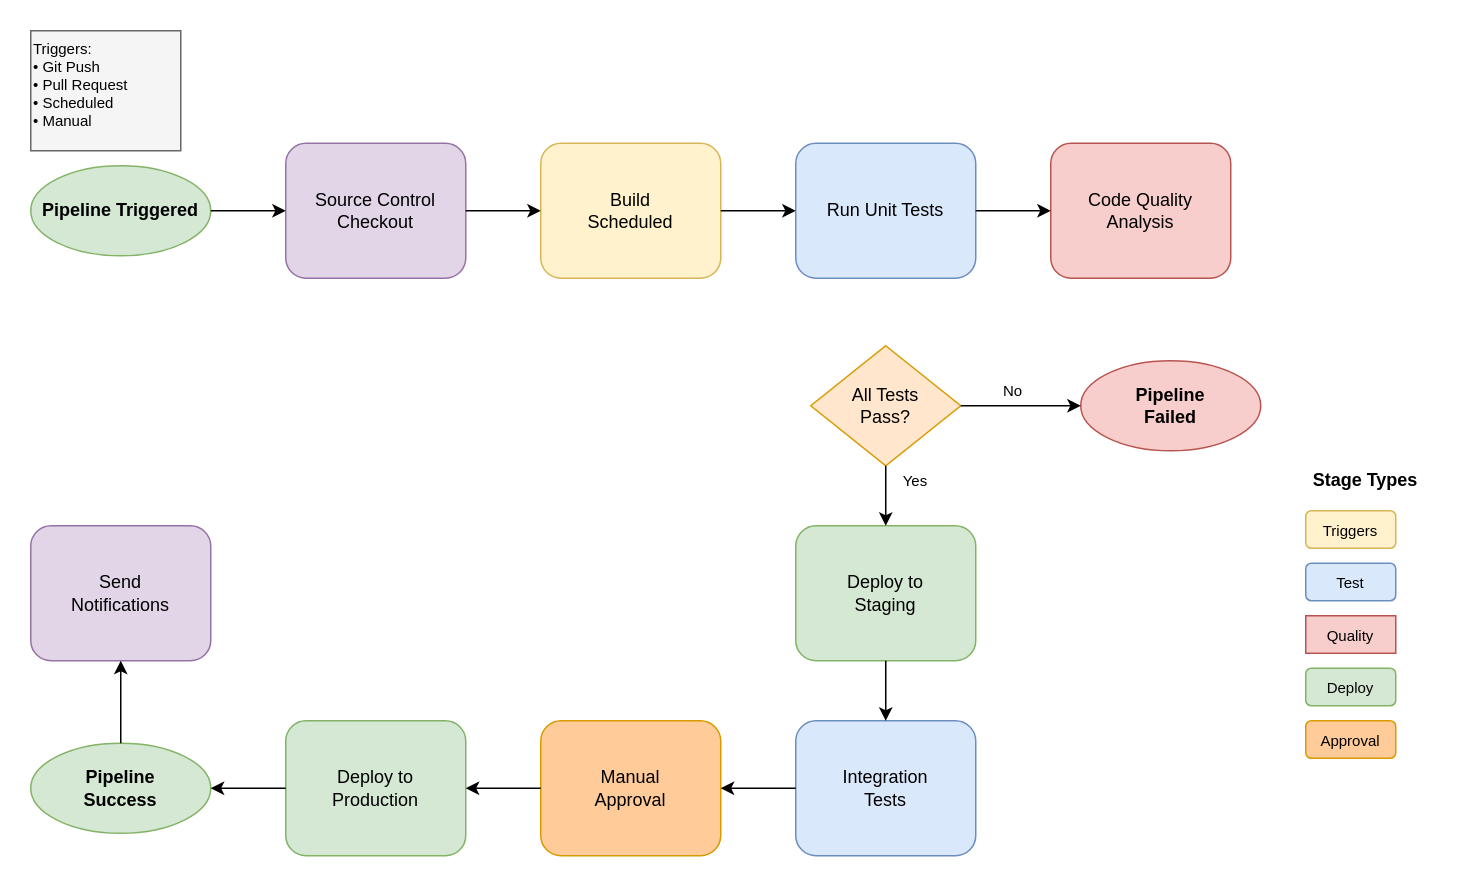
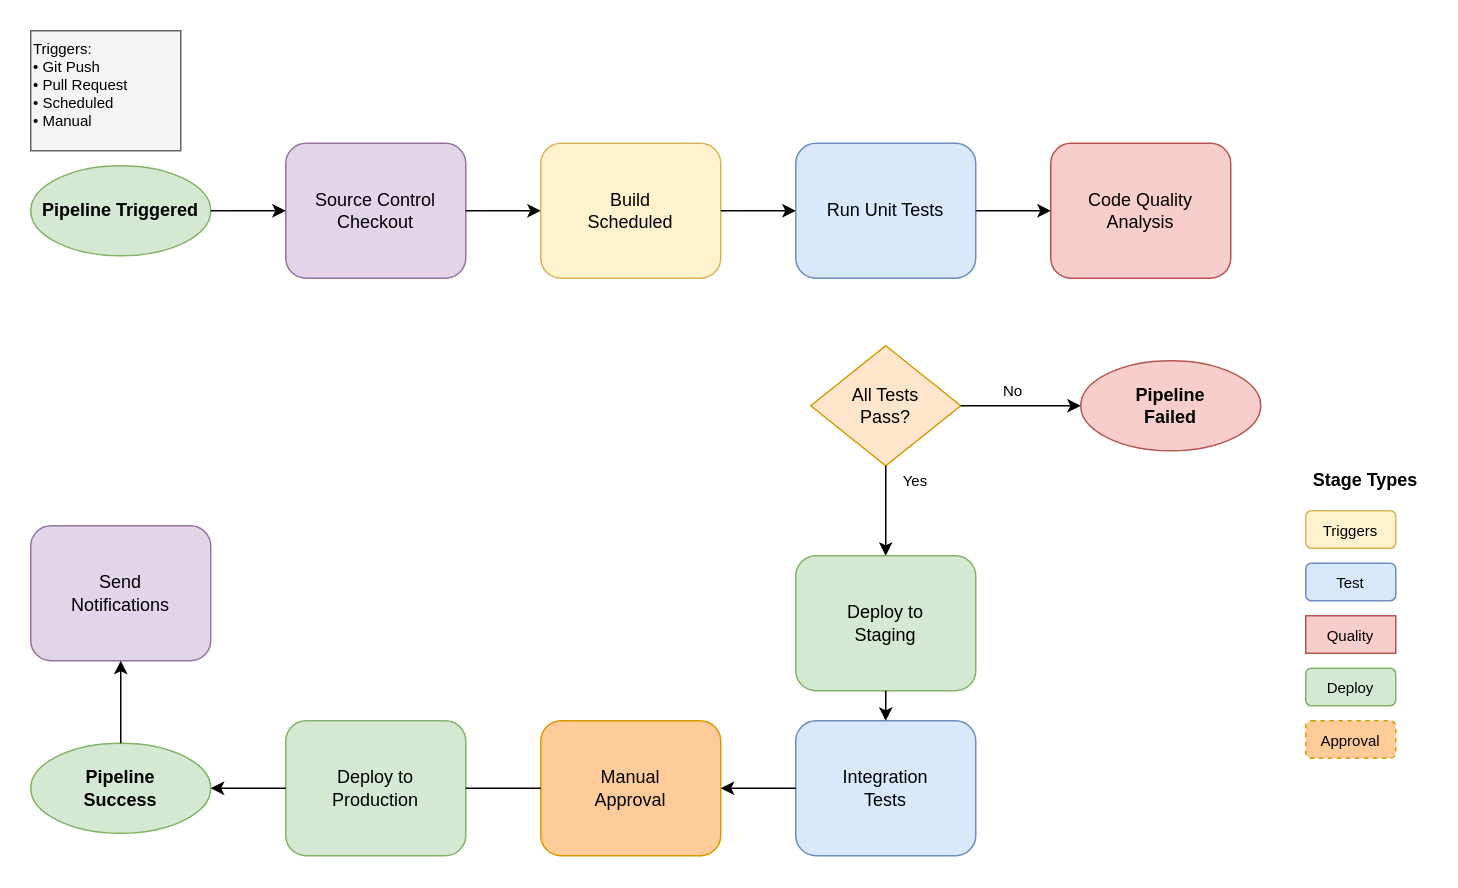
(886, 593) -> (886, 623)
(1351, 740) -> (1351, 740)
(477, 788) -> (472, 788)
